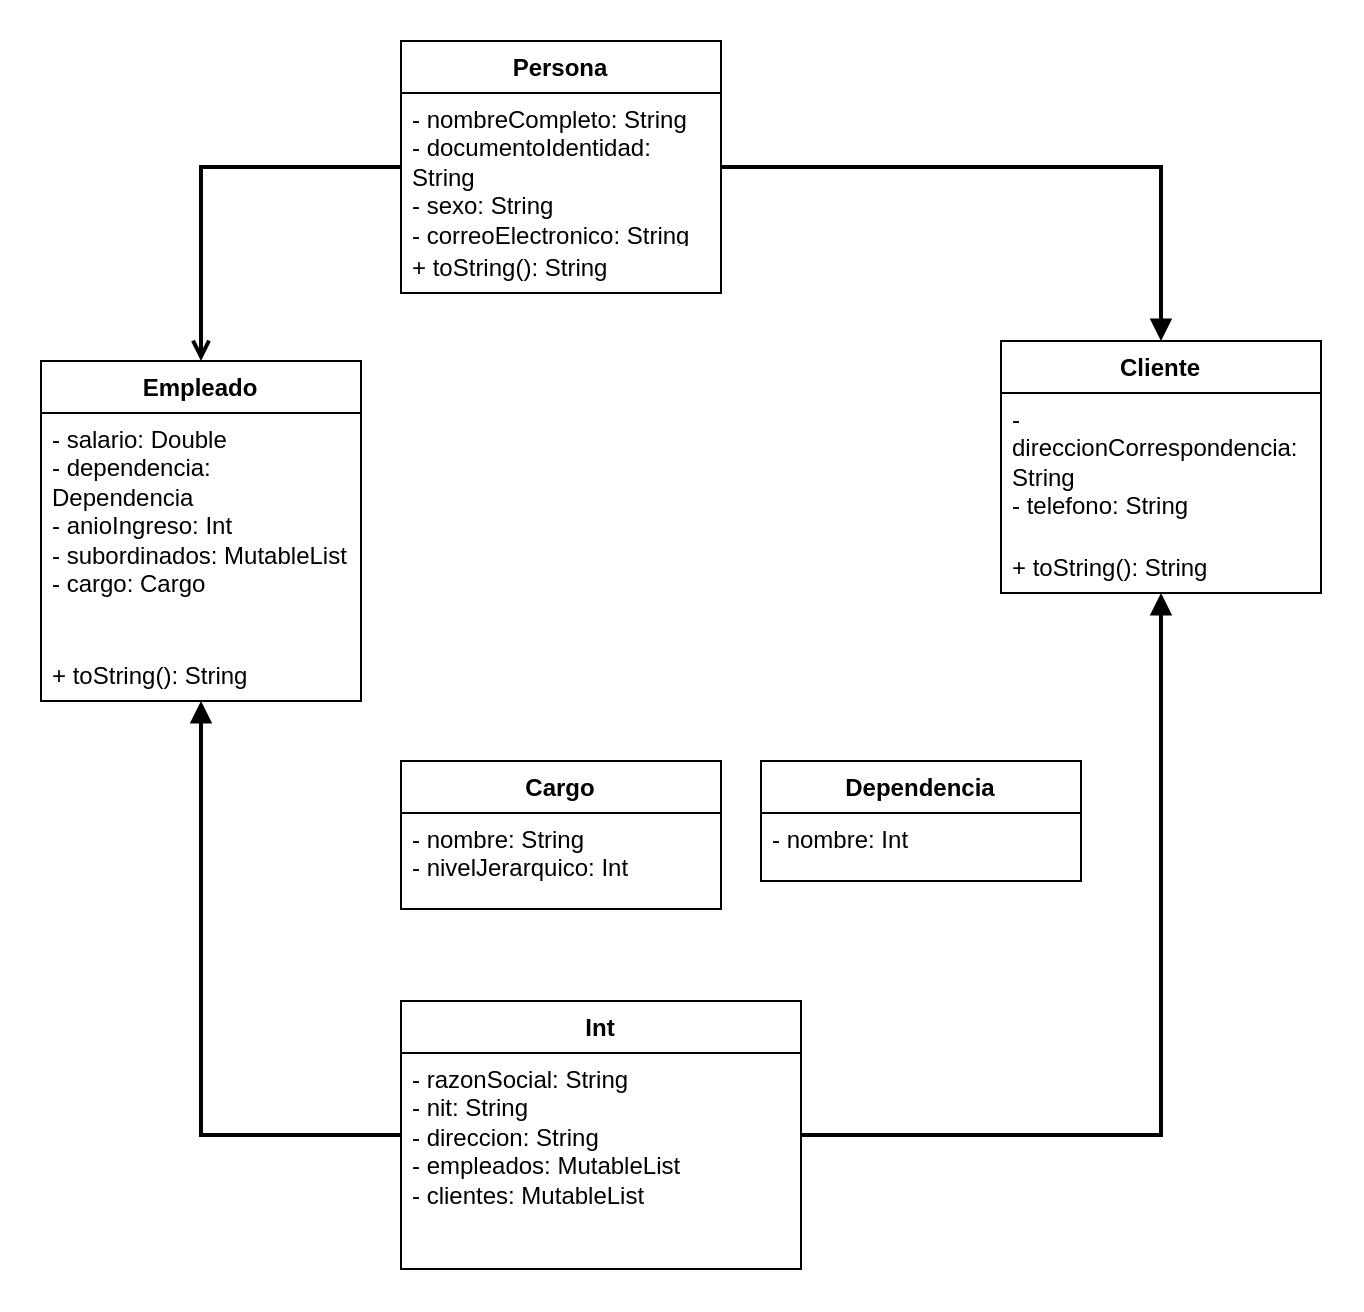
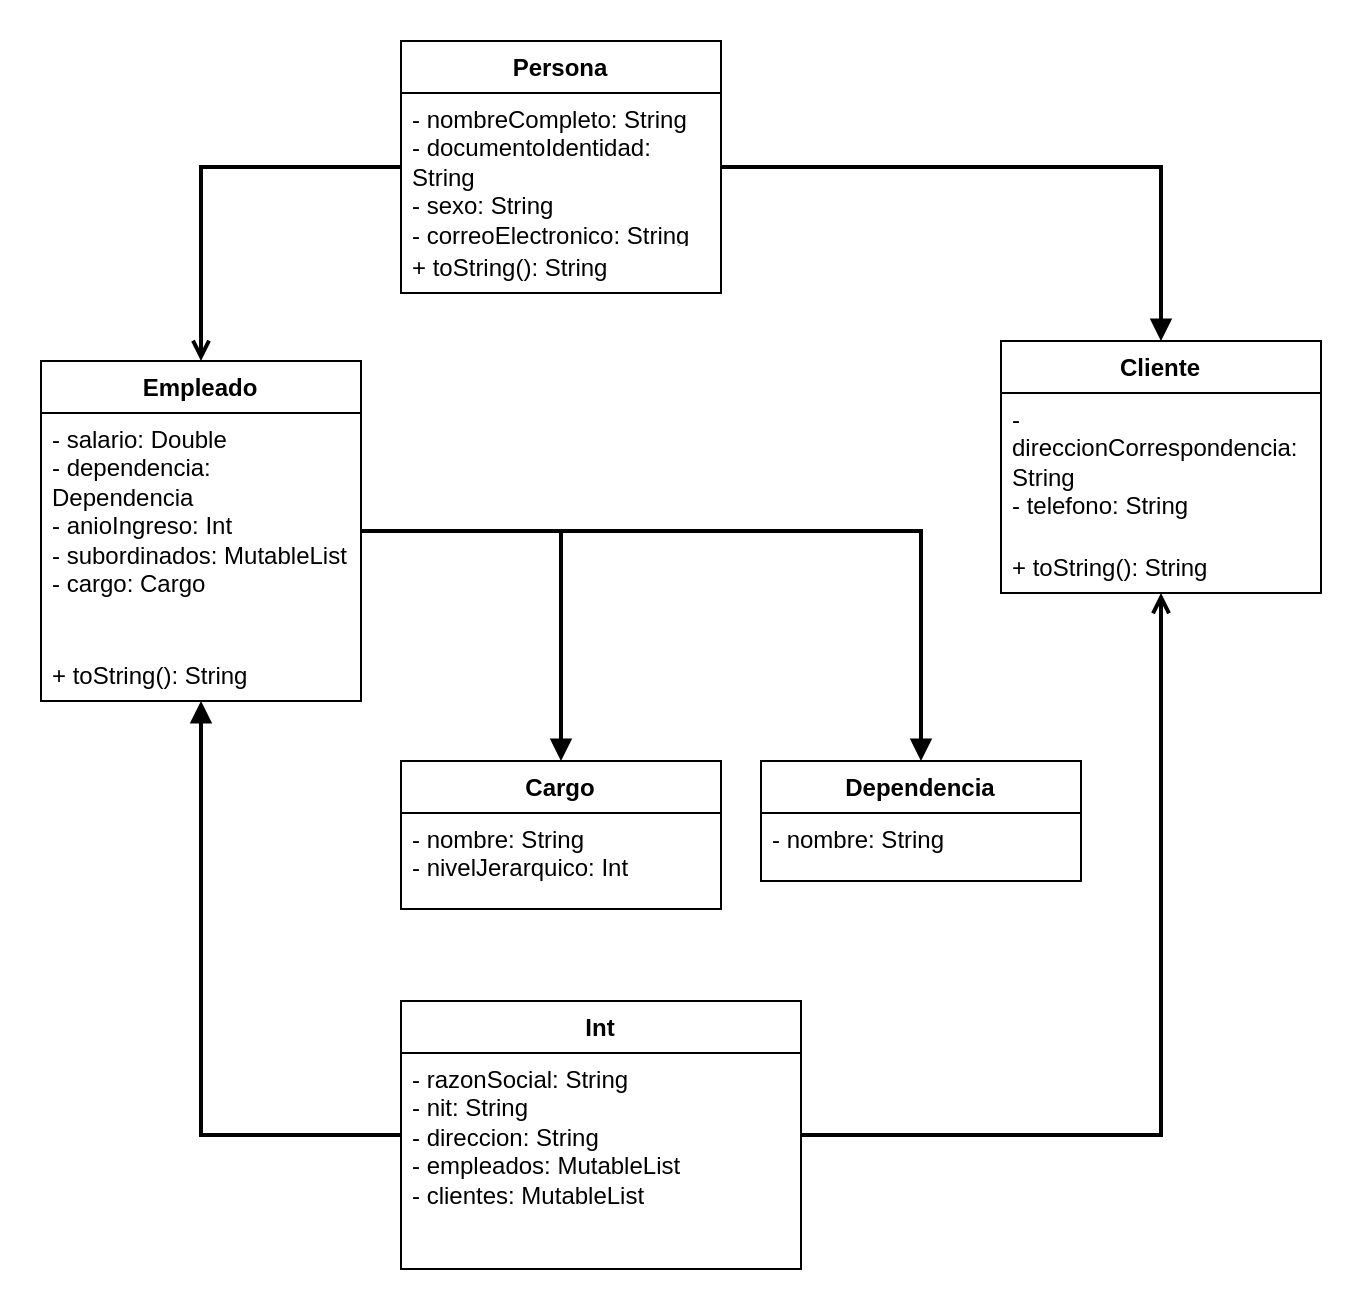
none -> (847, 531)
(1161, 615) -> (1161, 611)
none -> (561, 637)
(851, 841) -> (868, 841)
